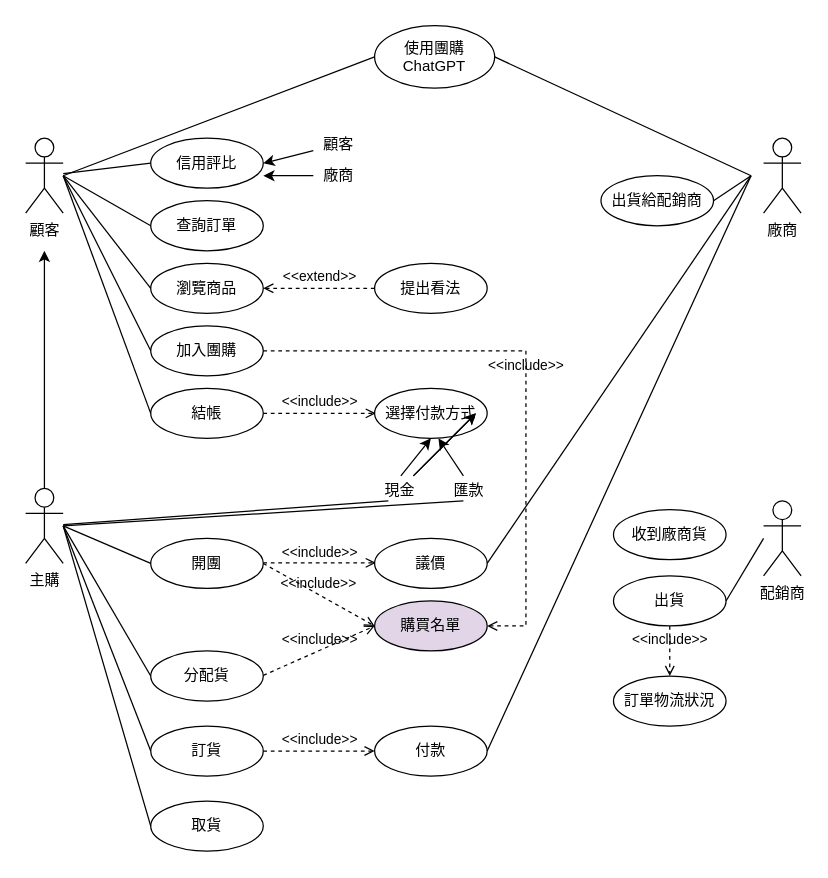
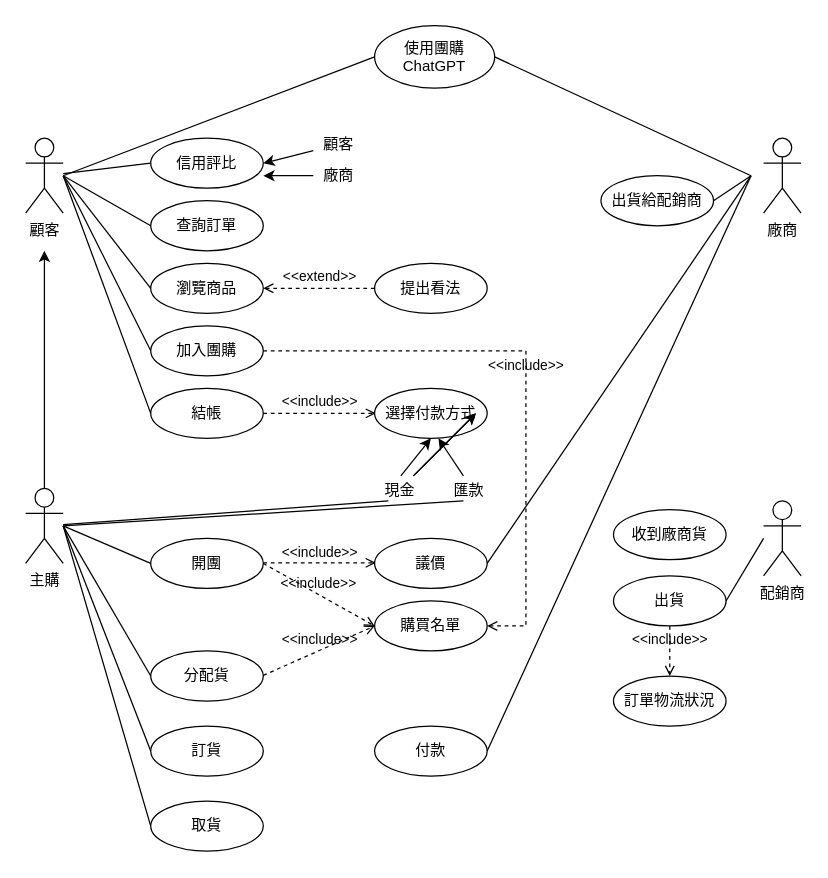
(431, 626) -> (431, 626)
(317, 751) -> none
